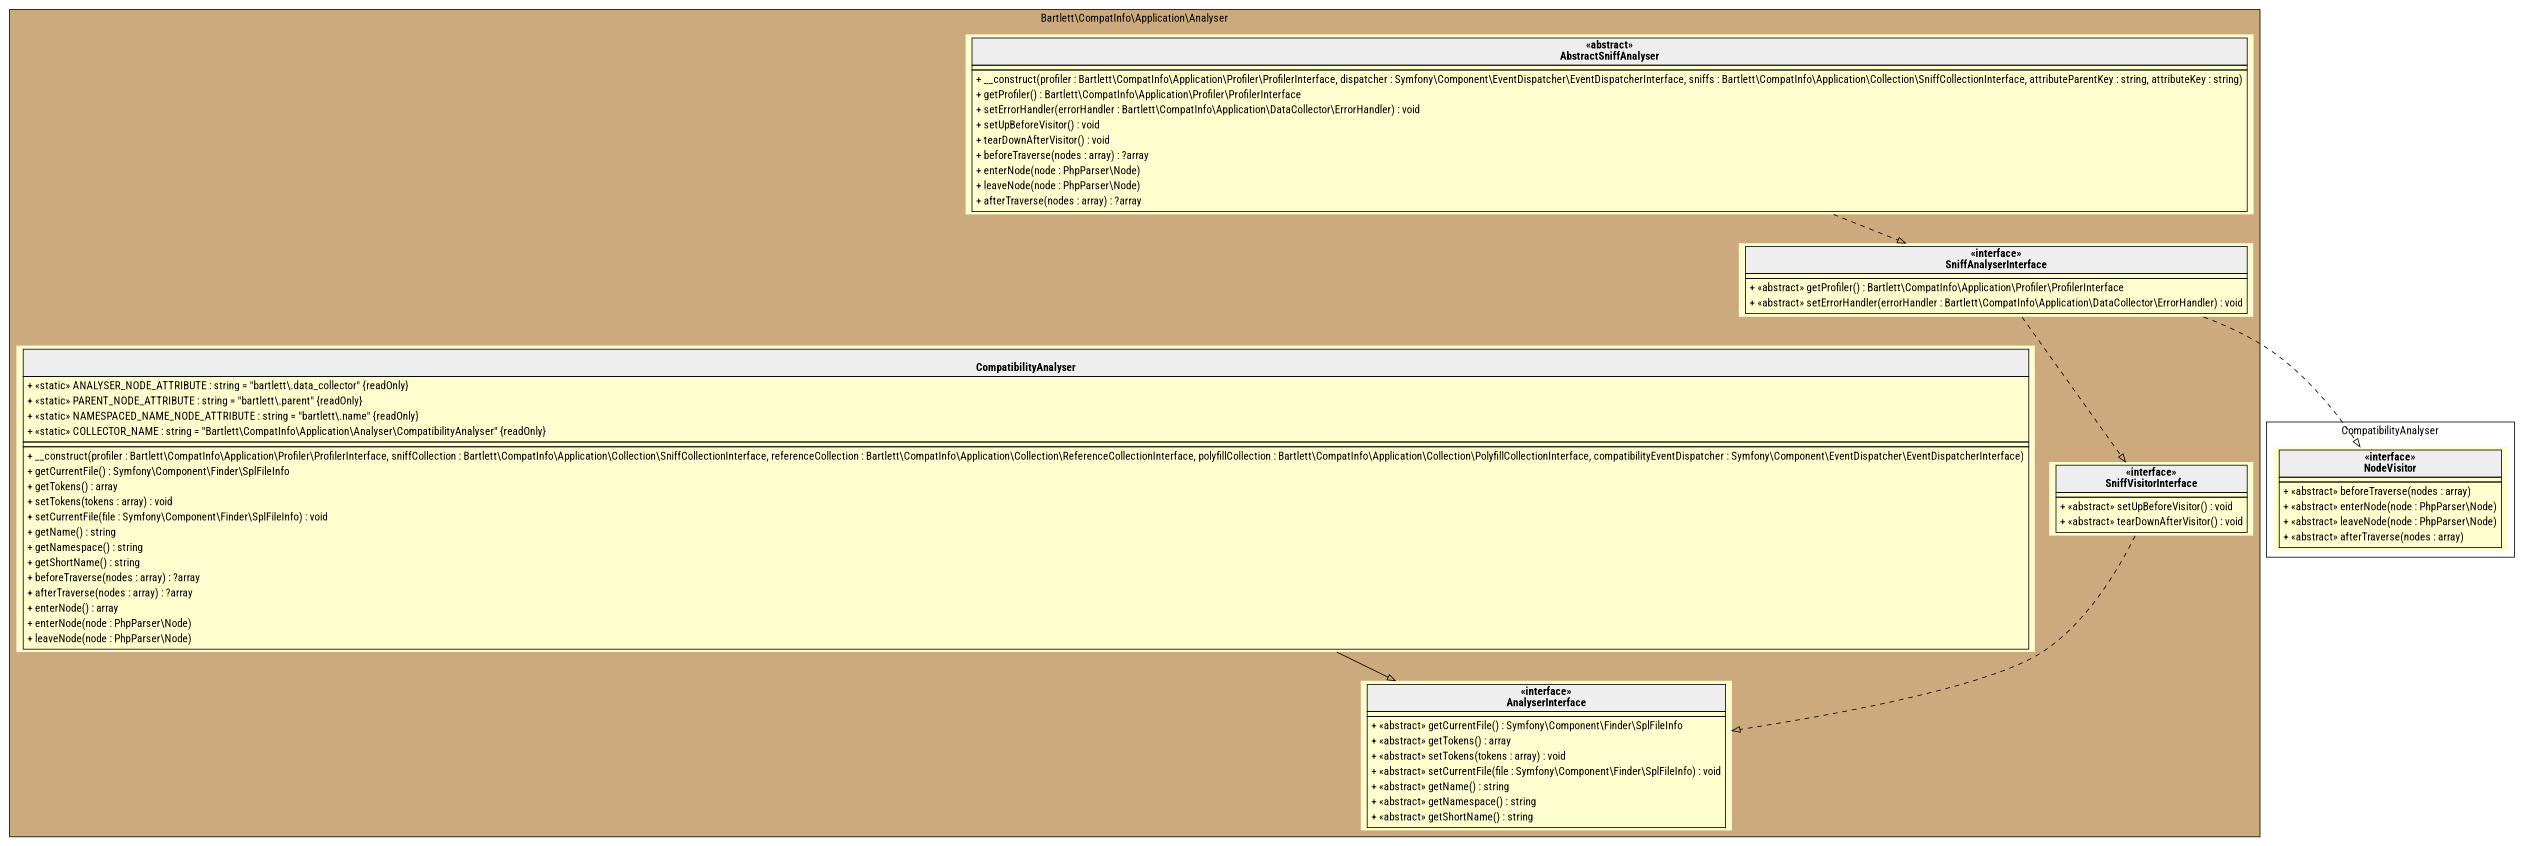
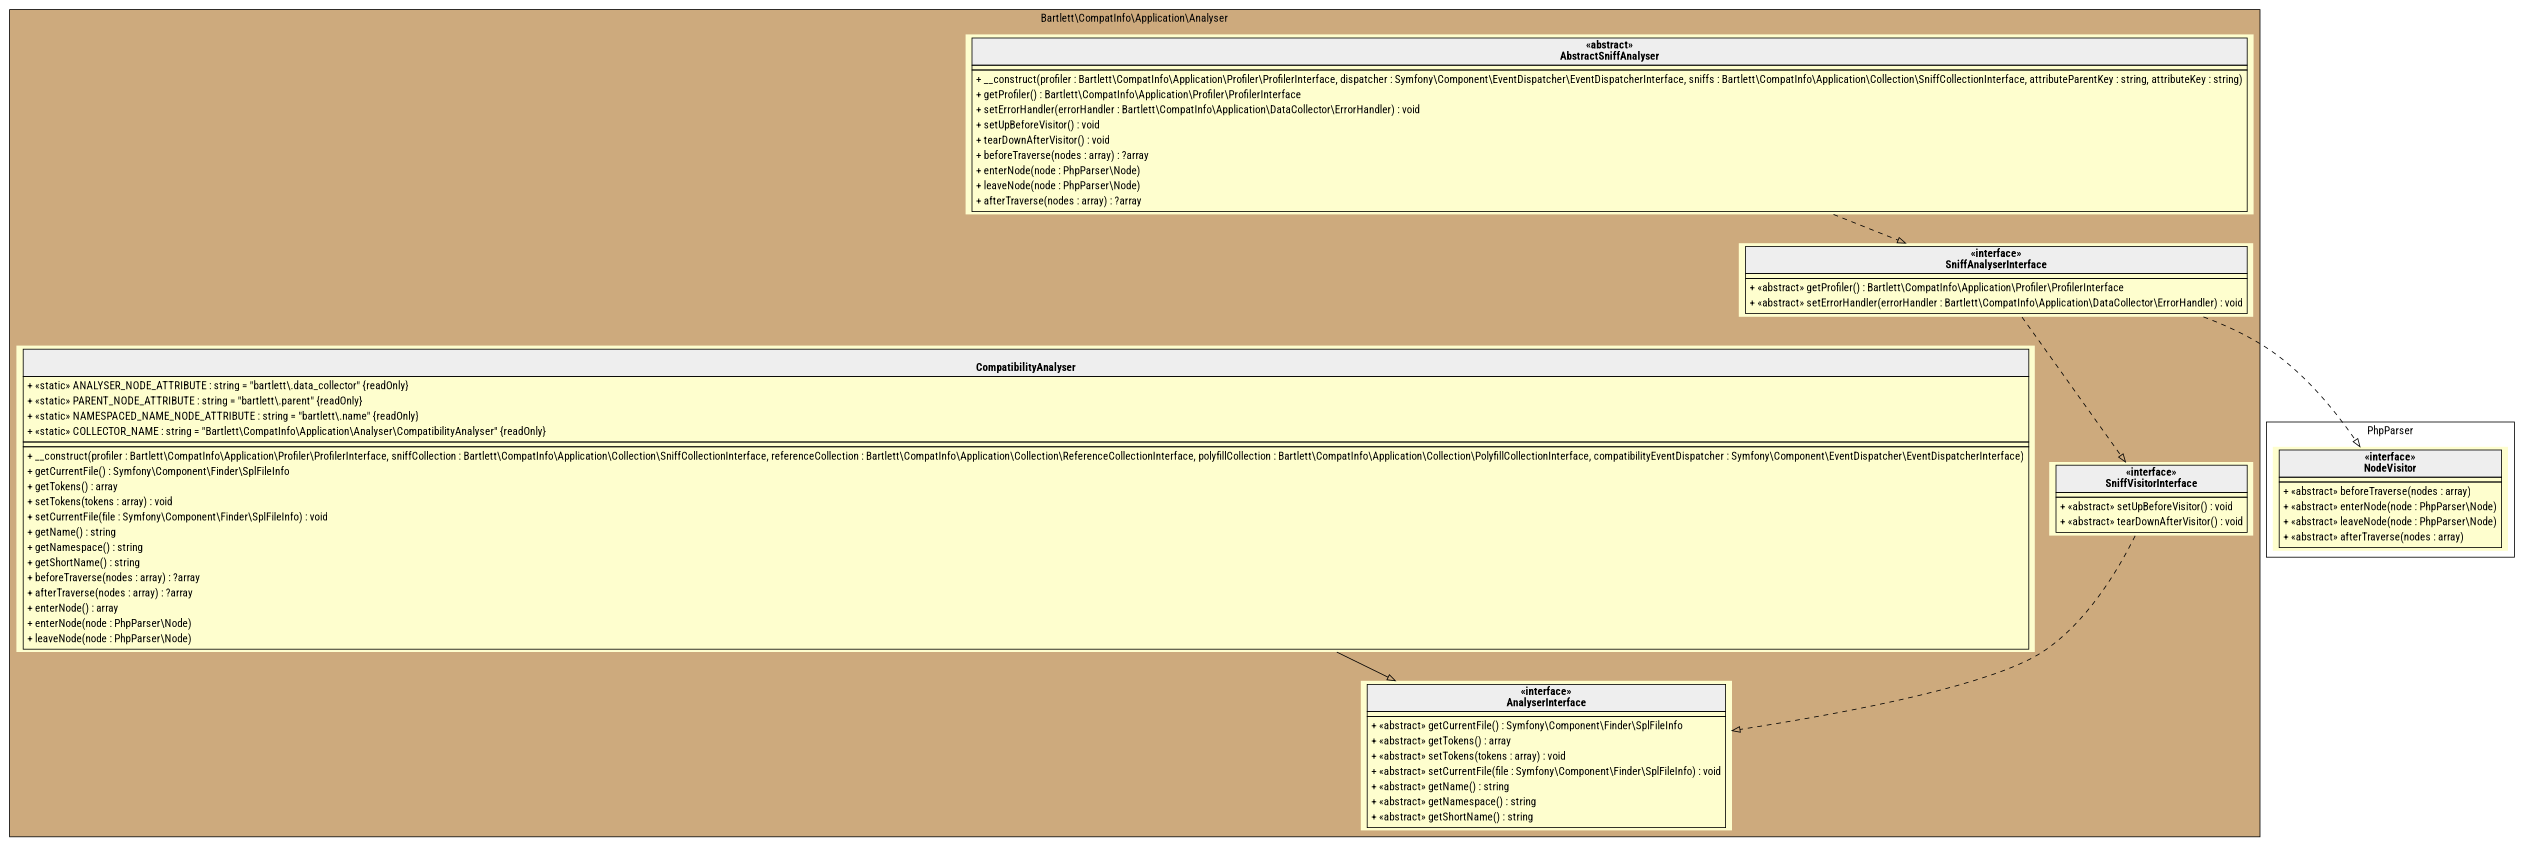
(2390, 431) -> (2390, 431)
